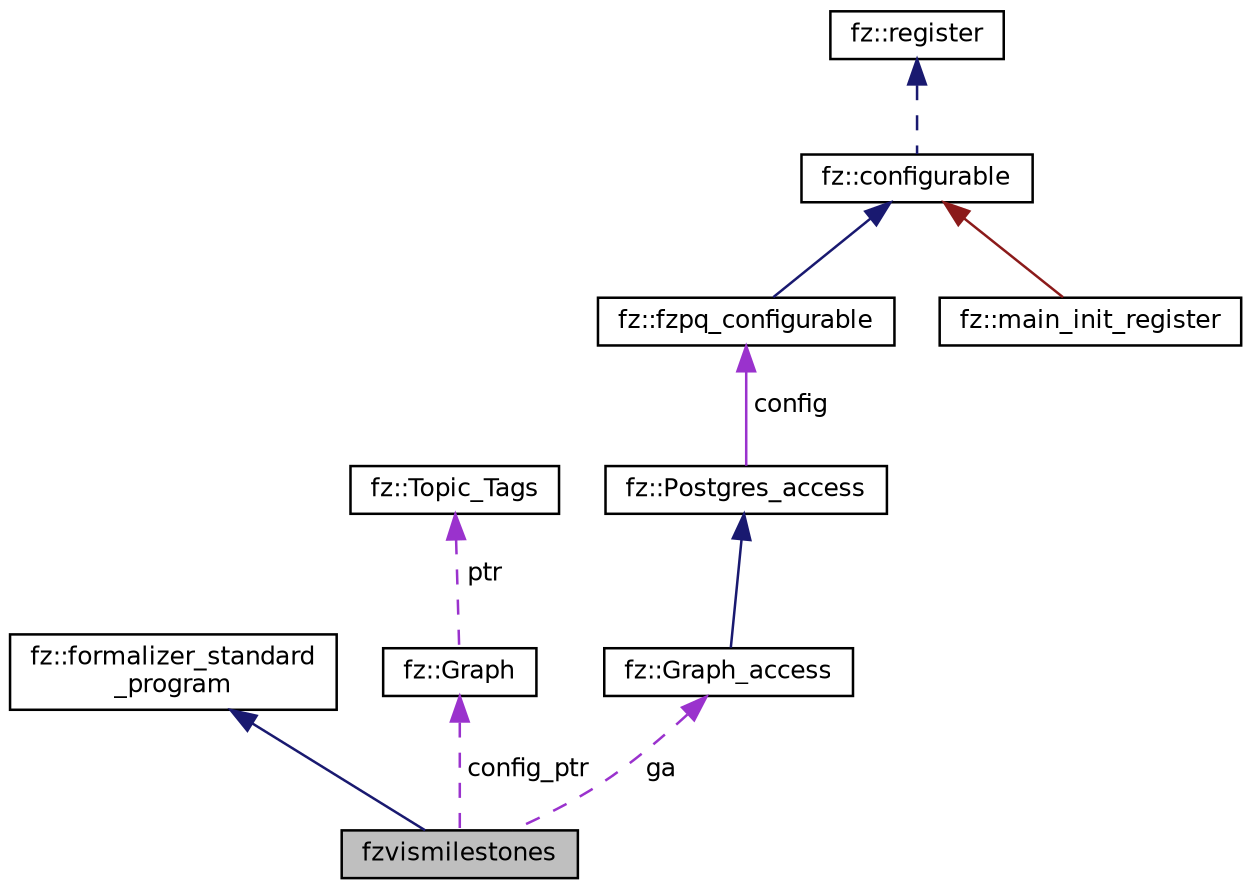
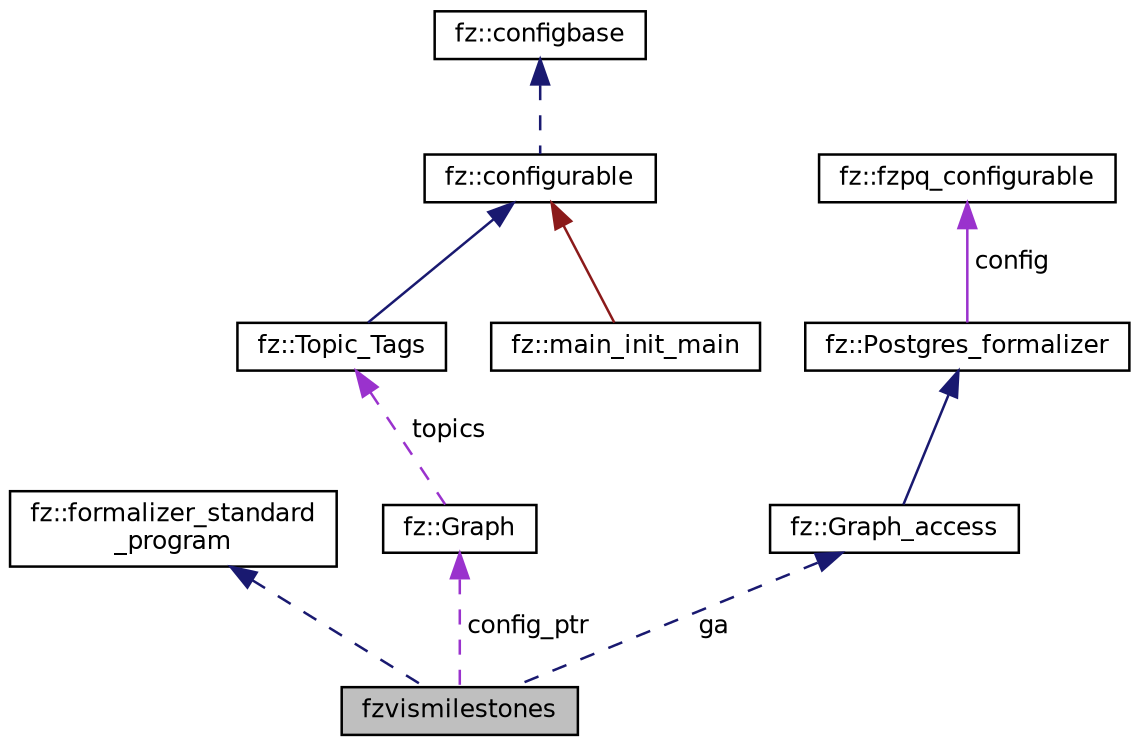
(917, 35) -> (540, 35)
(822, 258) -> (431, 271)
(1090, 322) -> (626, 347)
(746, 490) -> (967, 347)
(481, 574) -> (446, 431)
(339, 777) -> (339, 634)
(605, 781) -> (665, 625)
